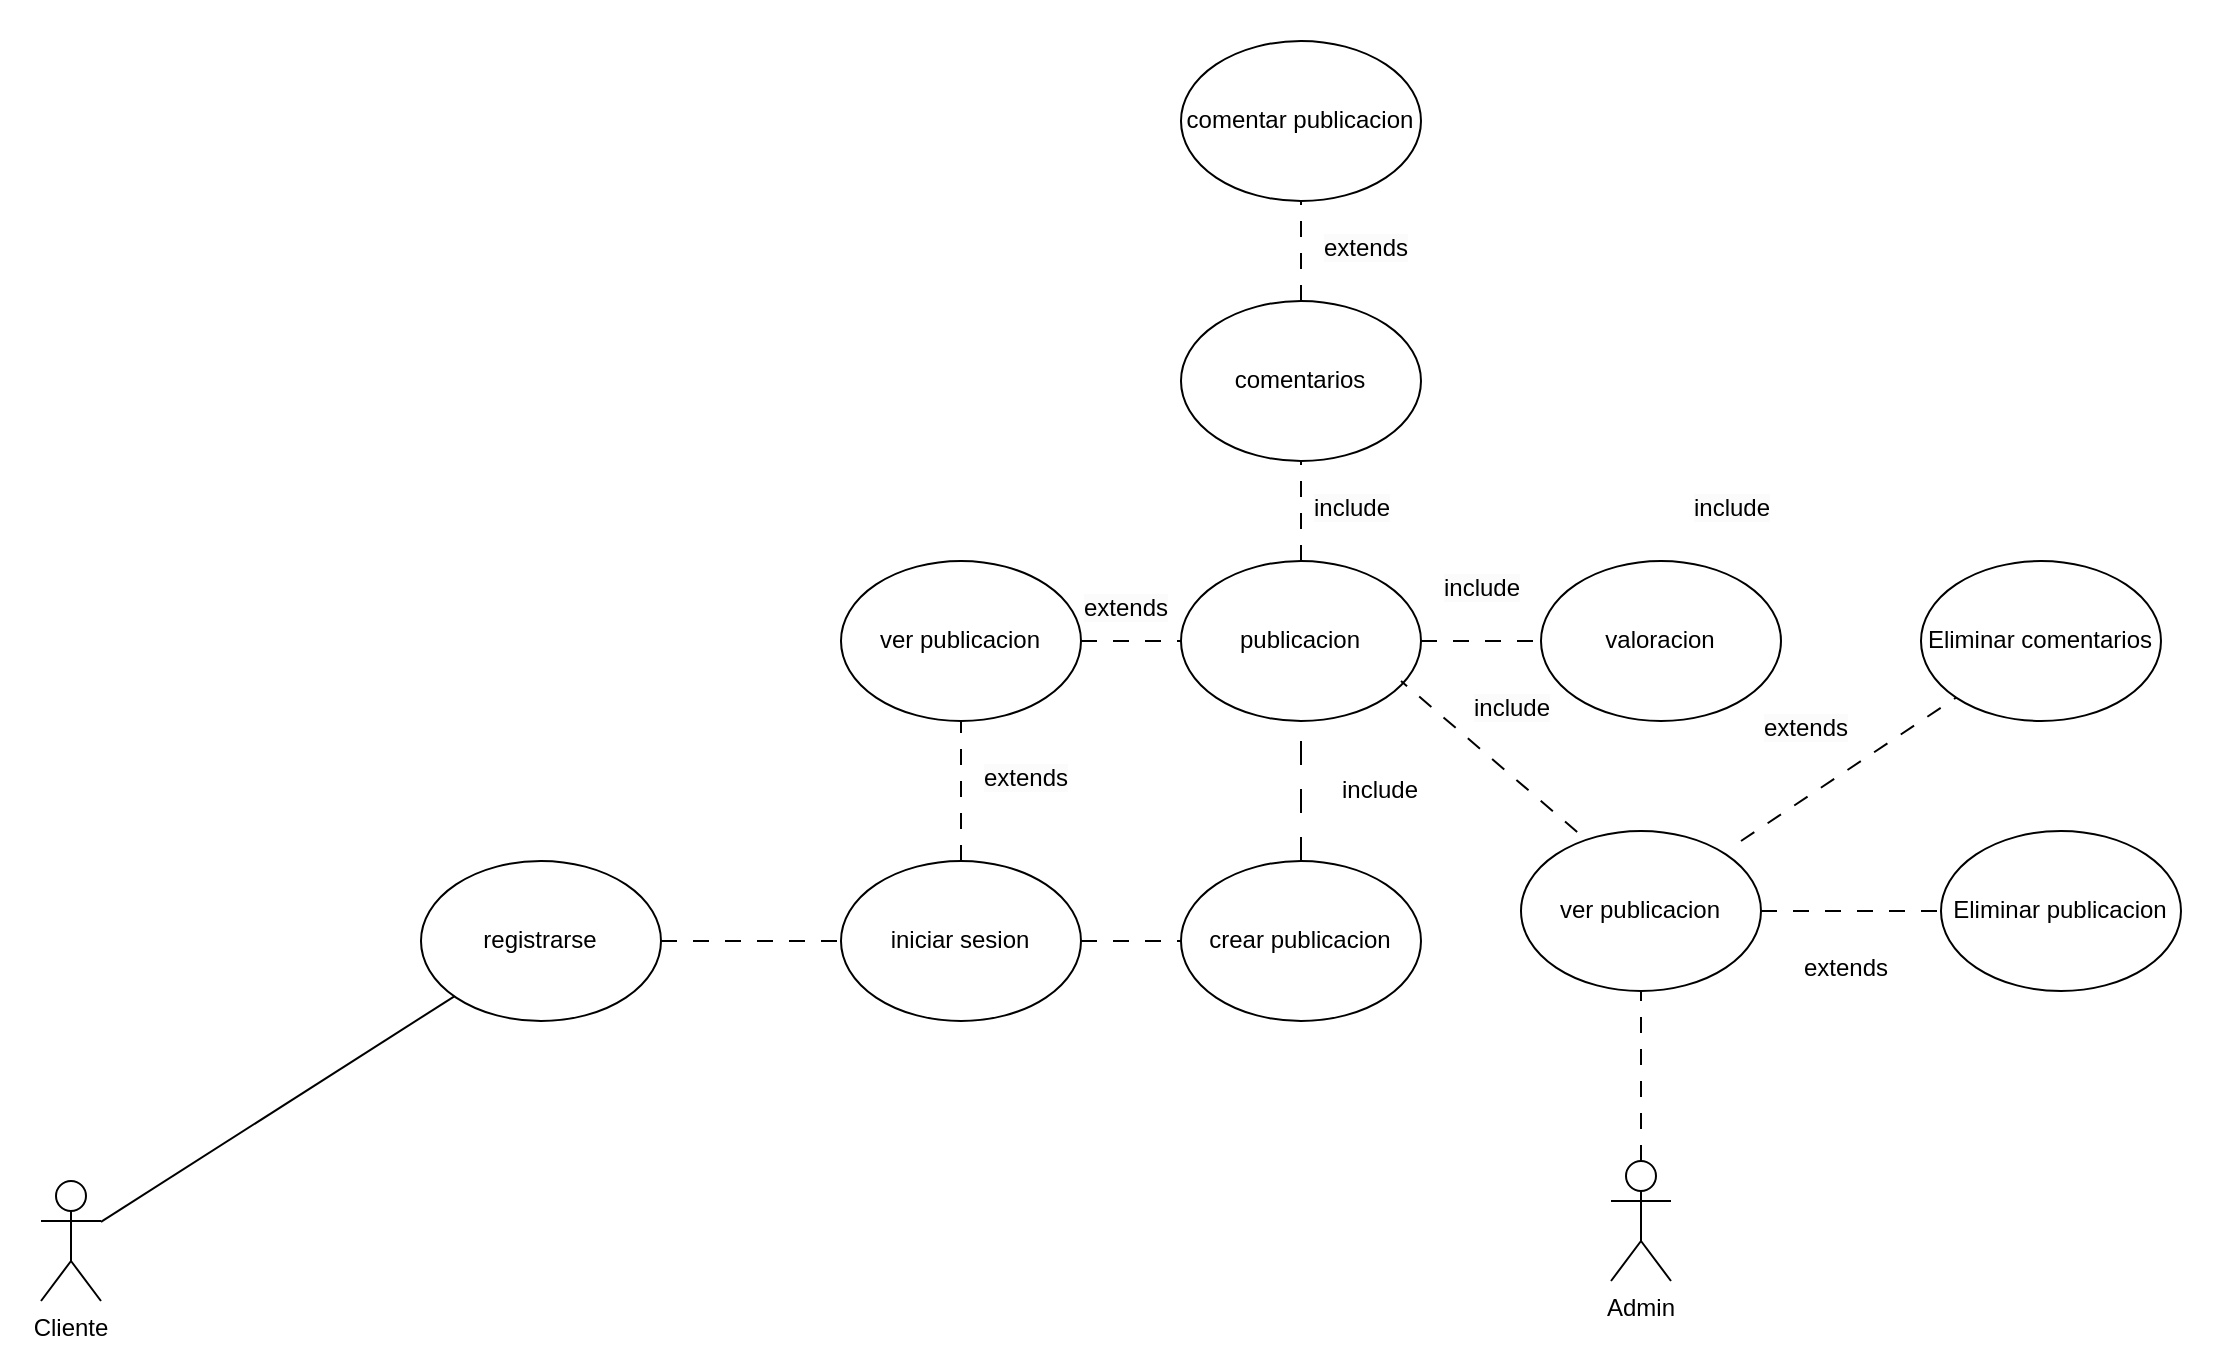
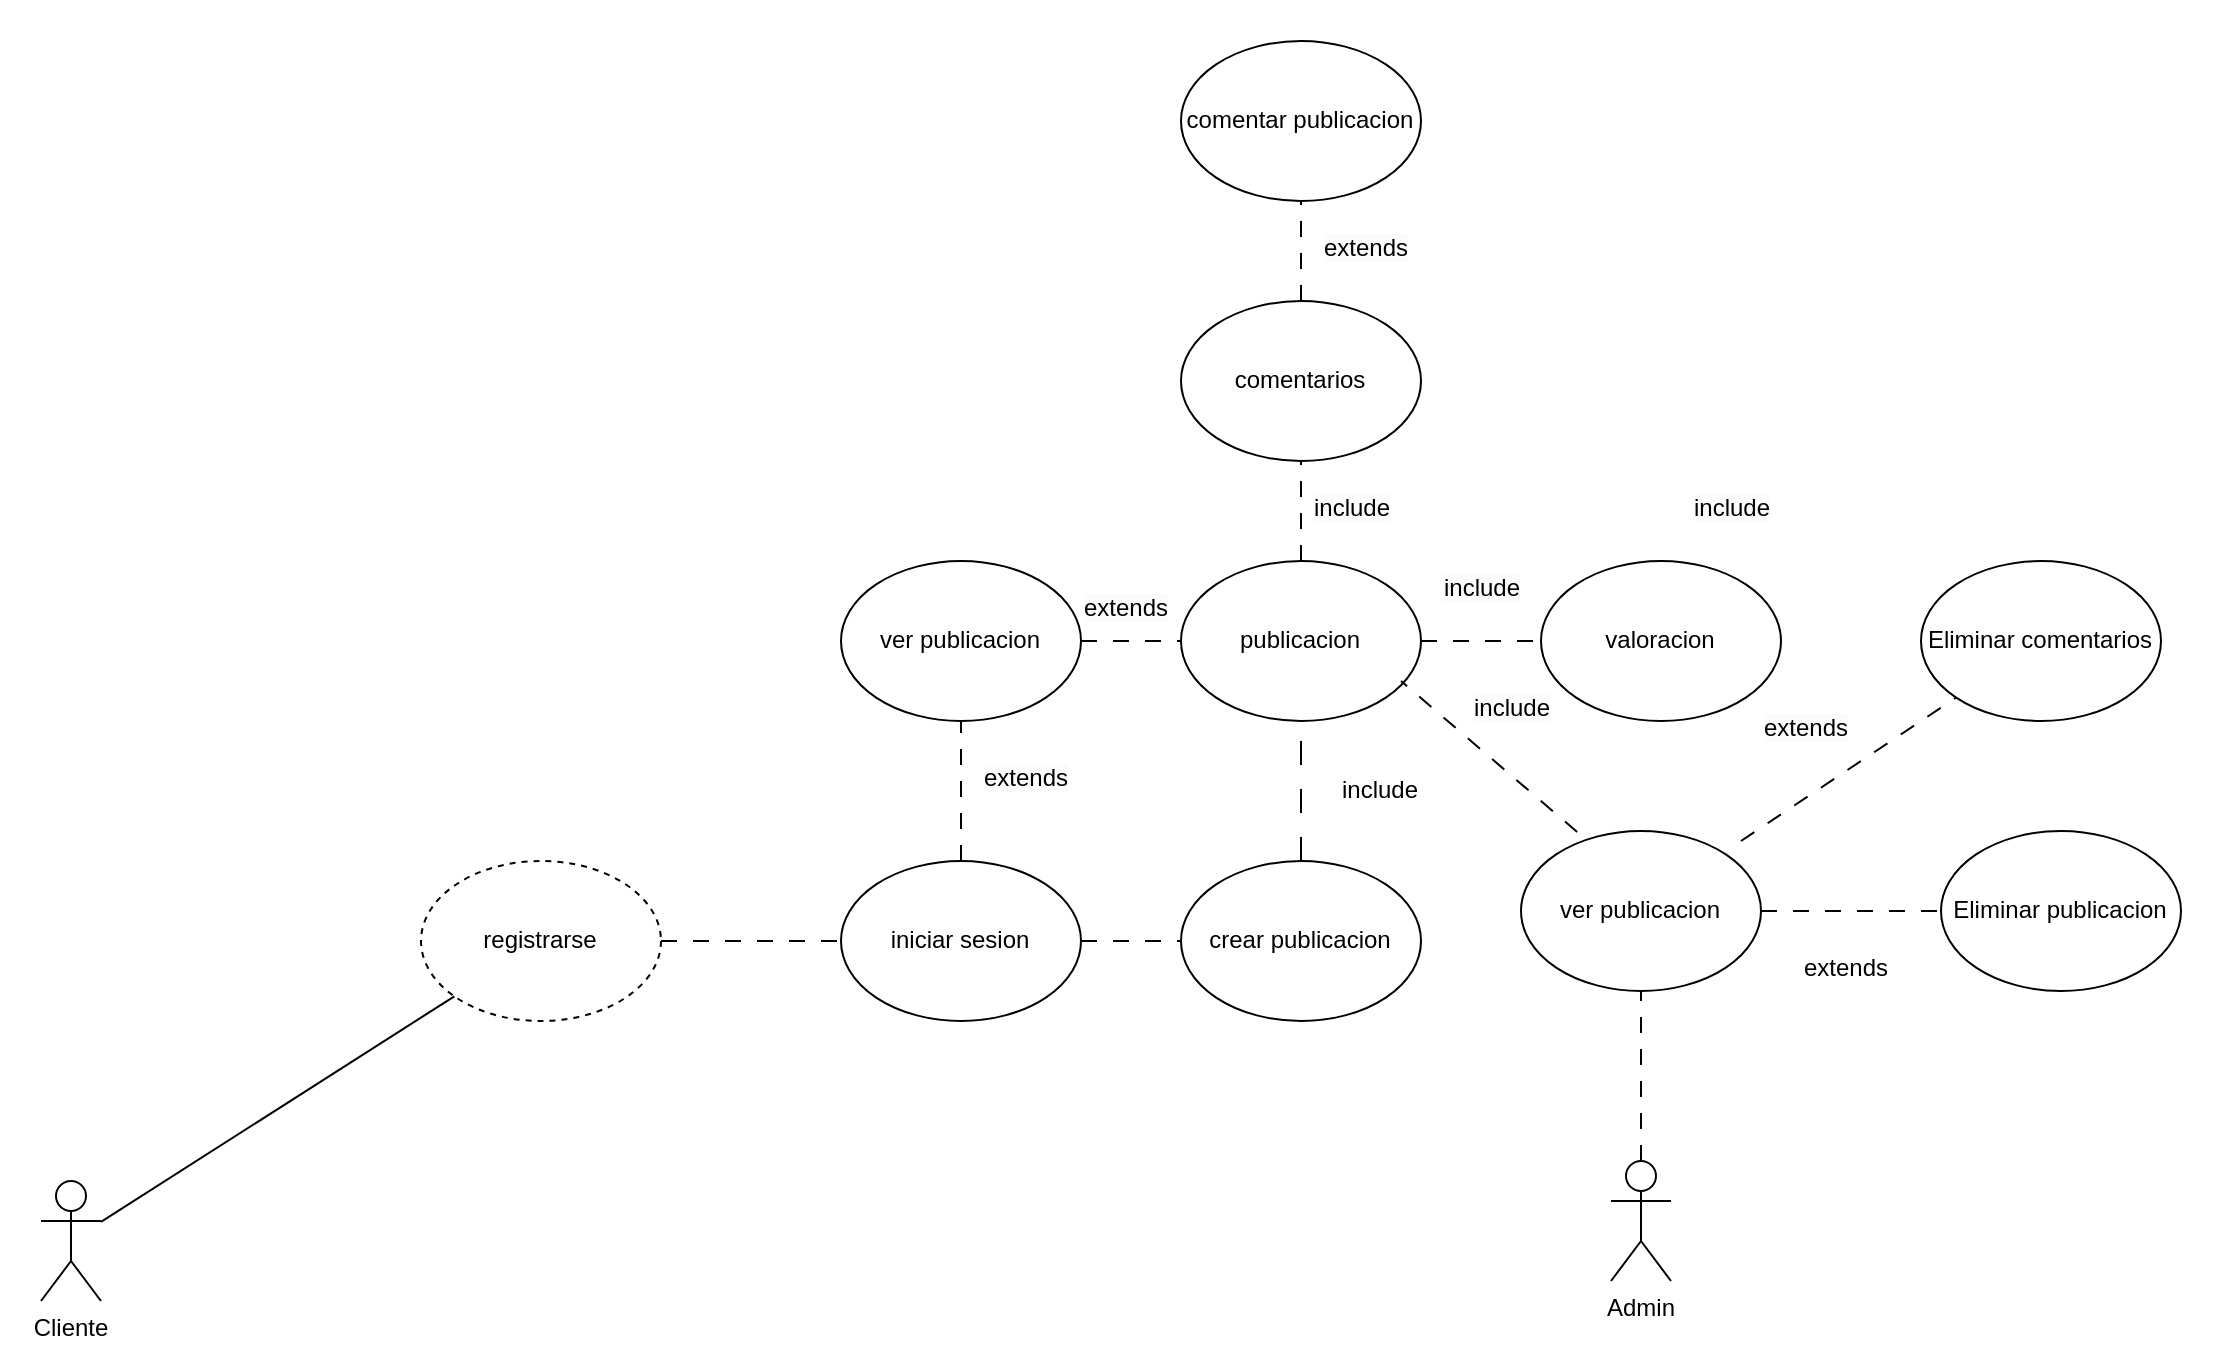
(541, 941) -> (541, 941)
